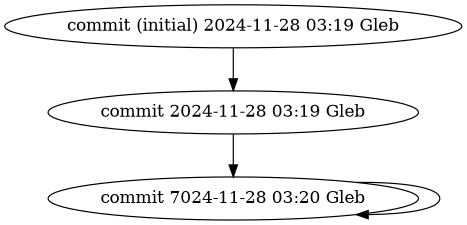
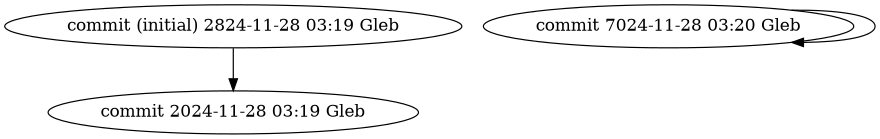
(233, 26) -> (233, 26)
(233, 150) -> none
